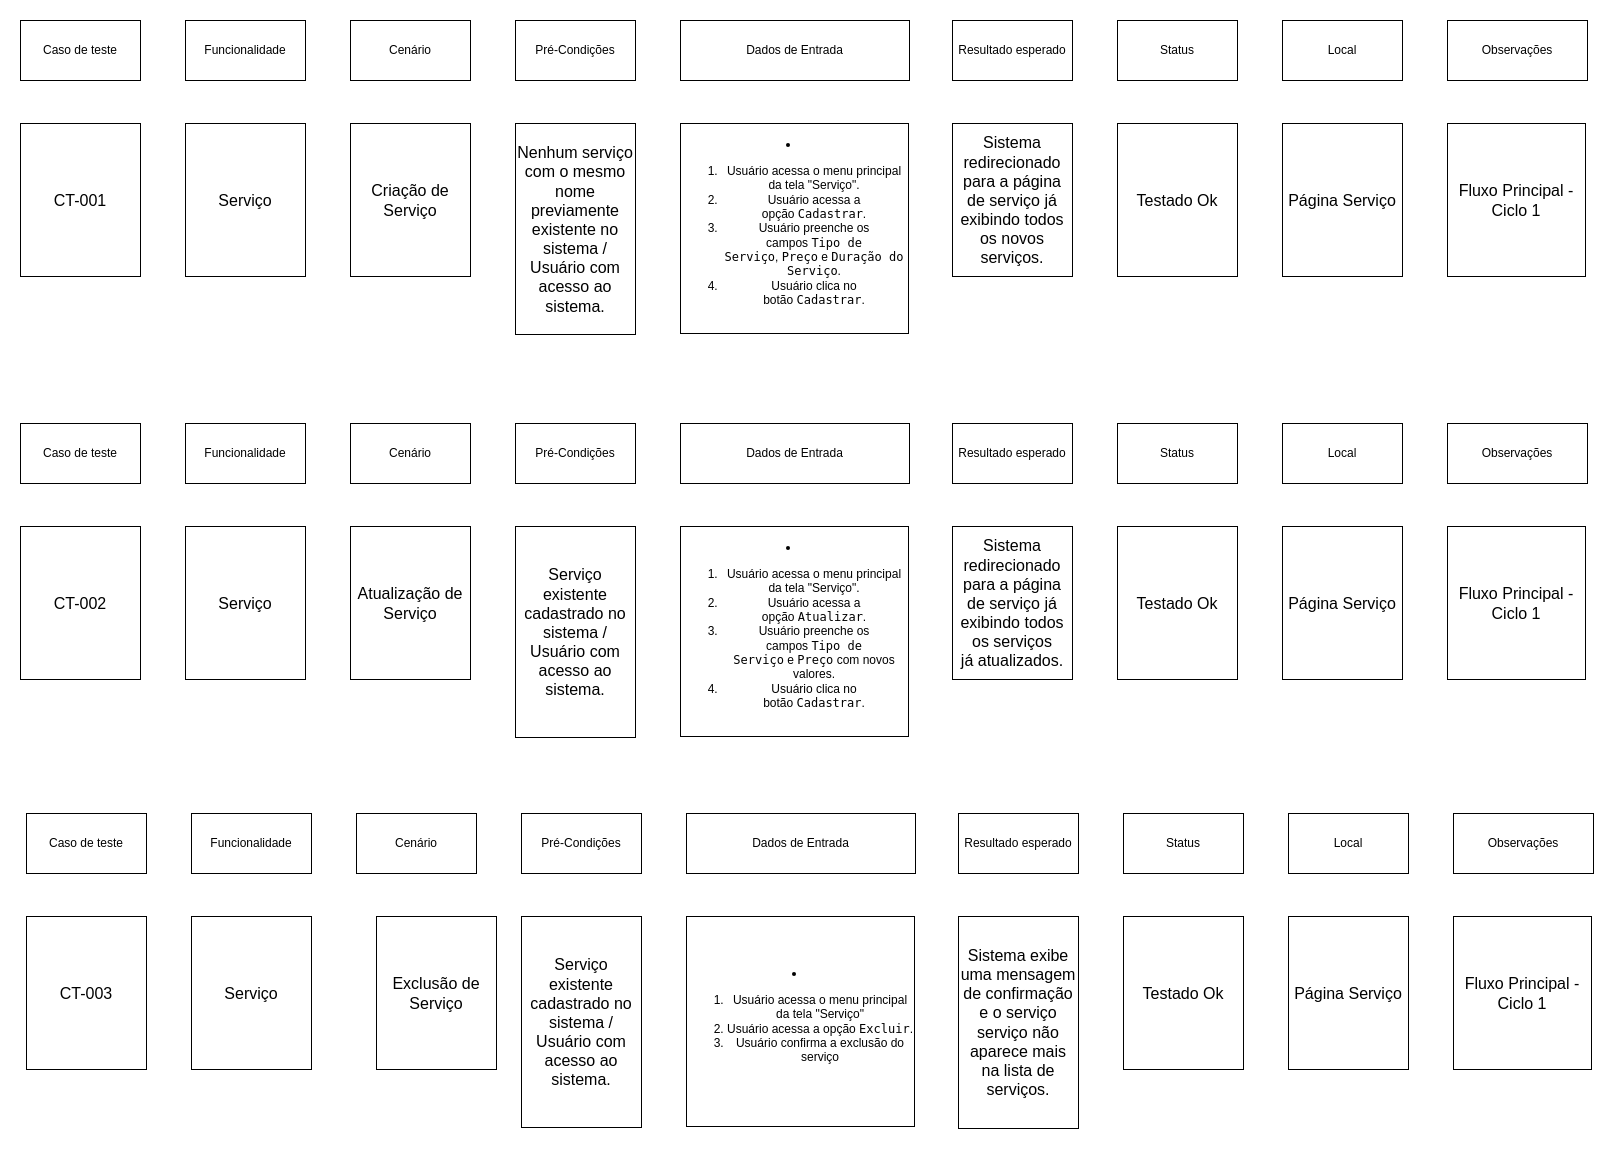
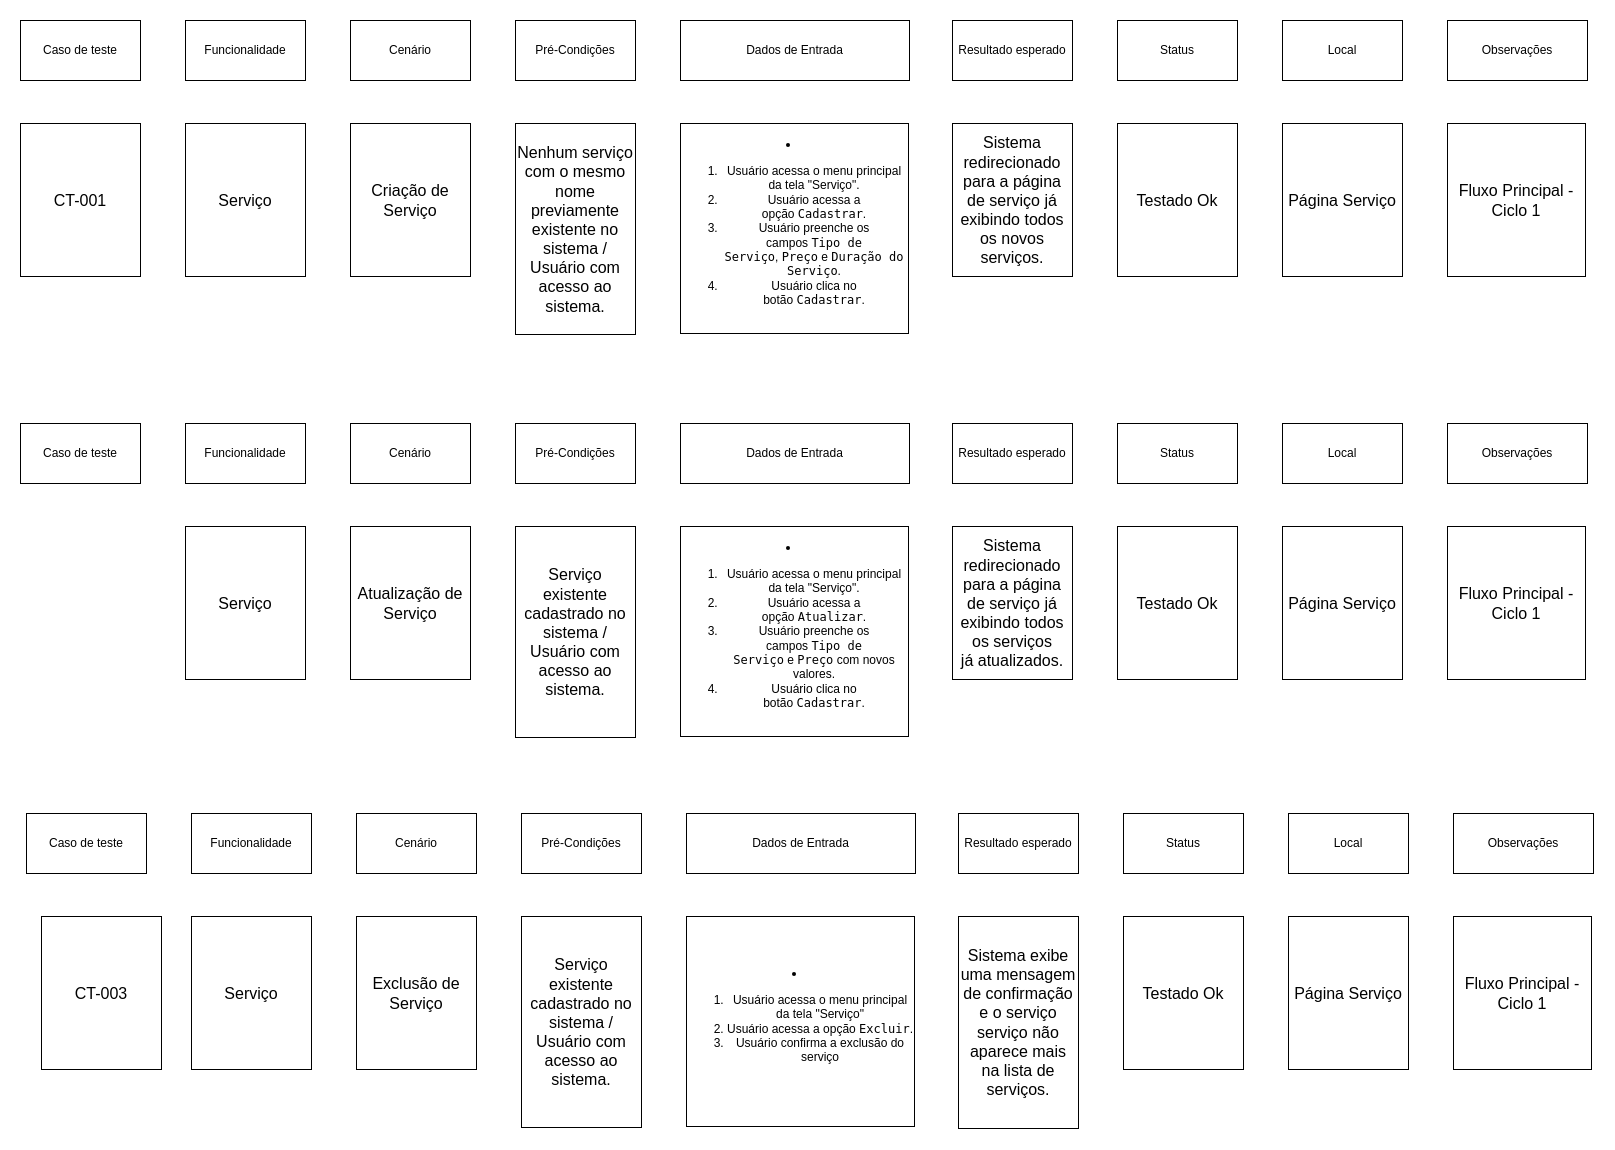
(81, 603) -> none
(87, 993) -> (102, 993)
(437, 993) -> (417, 993)
